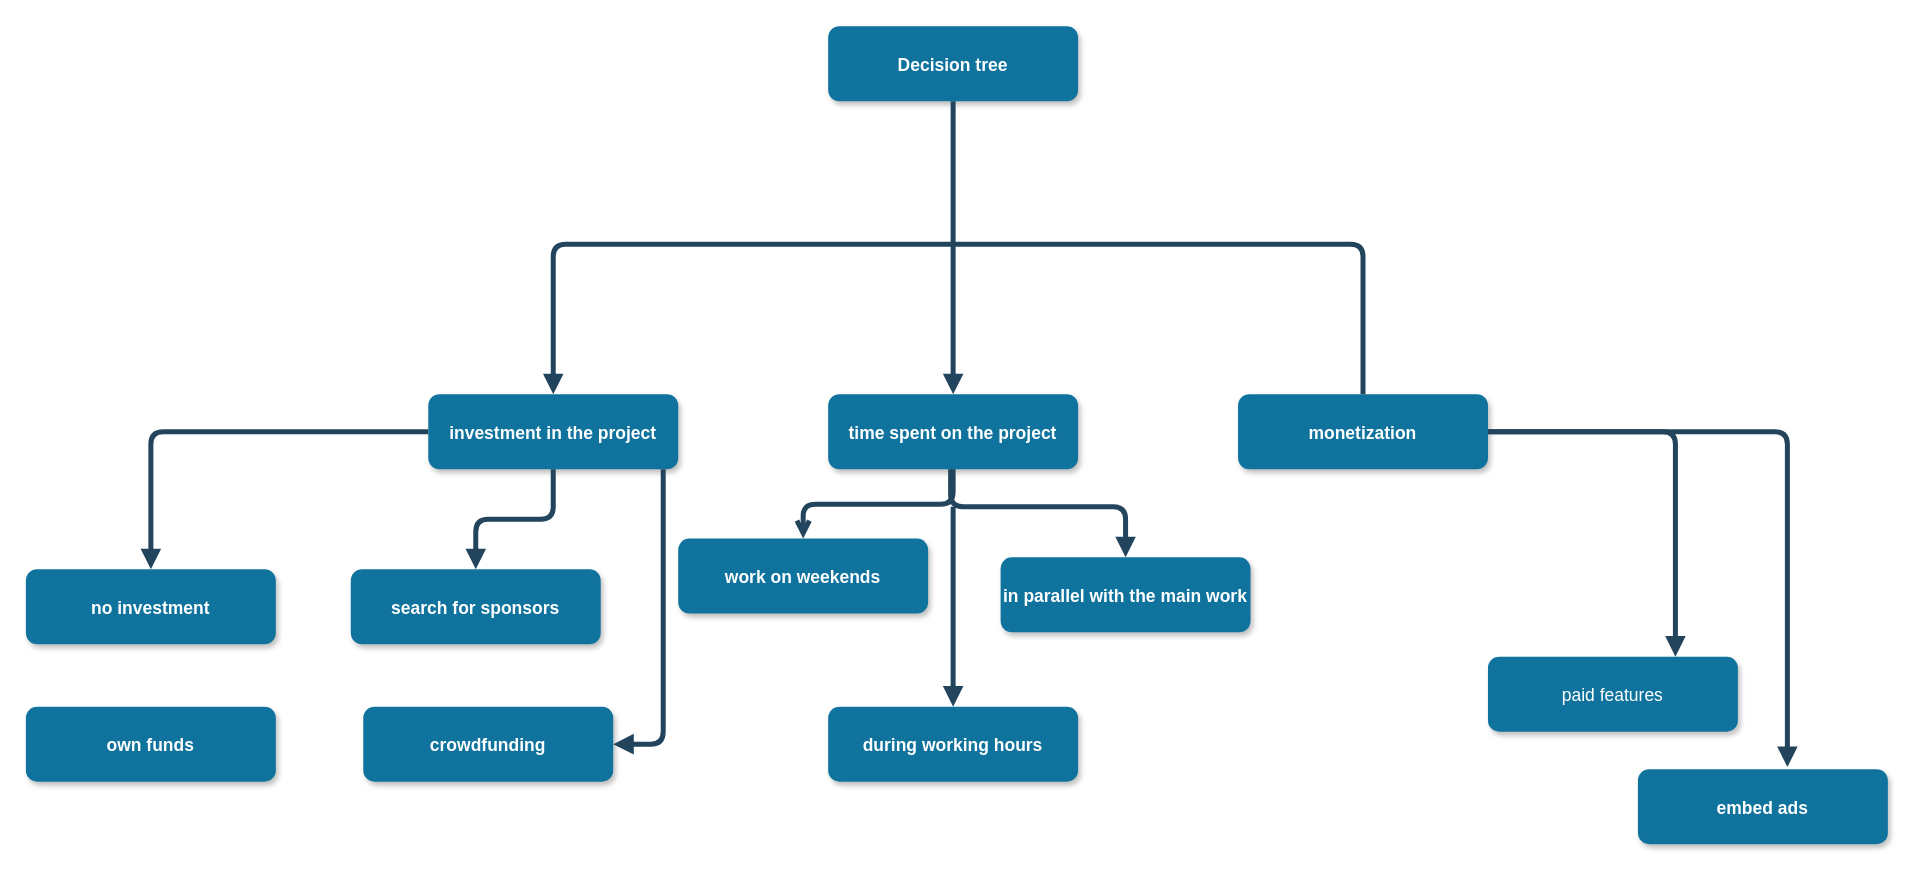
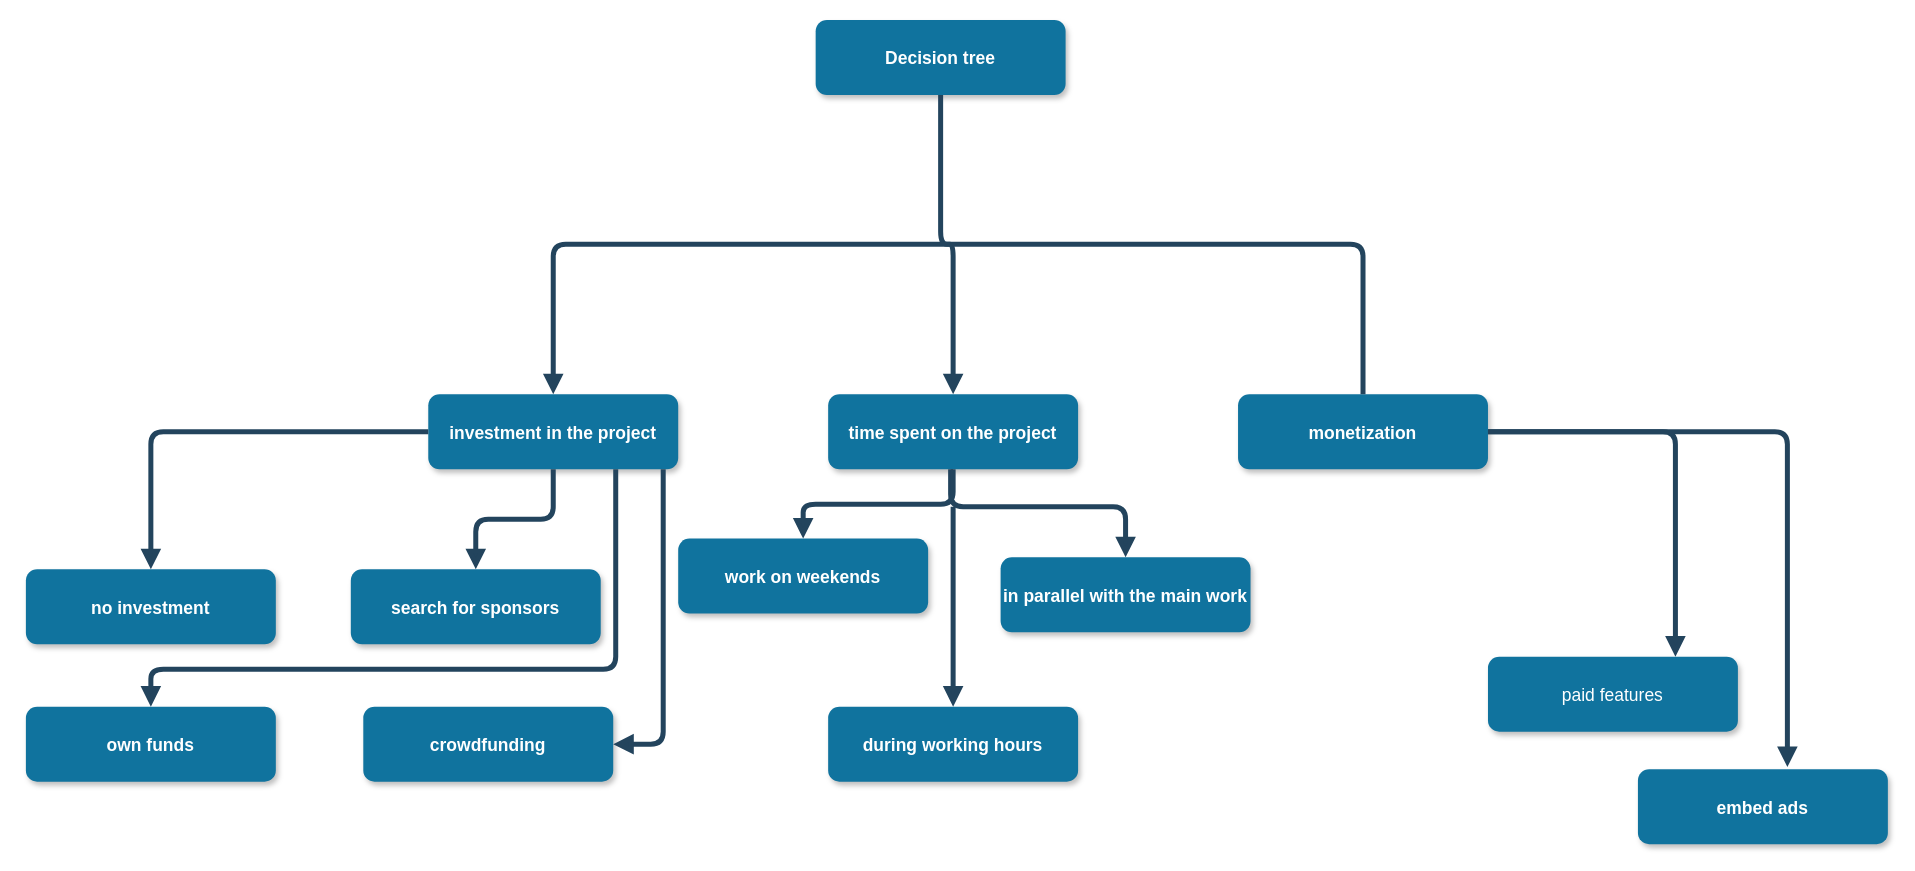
(953, 64) -> (941, 58)
(806, 507) -> (805, 507)
none -> (473, 669)
